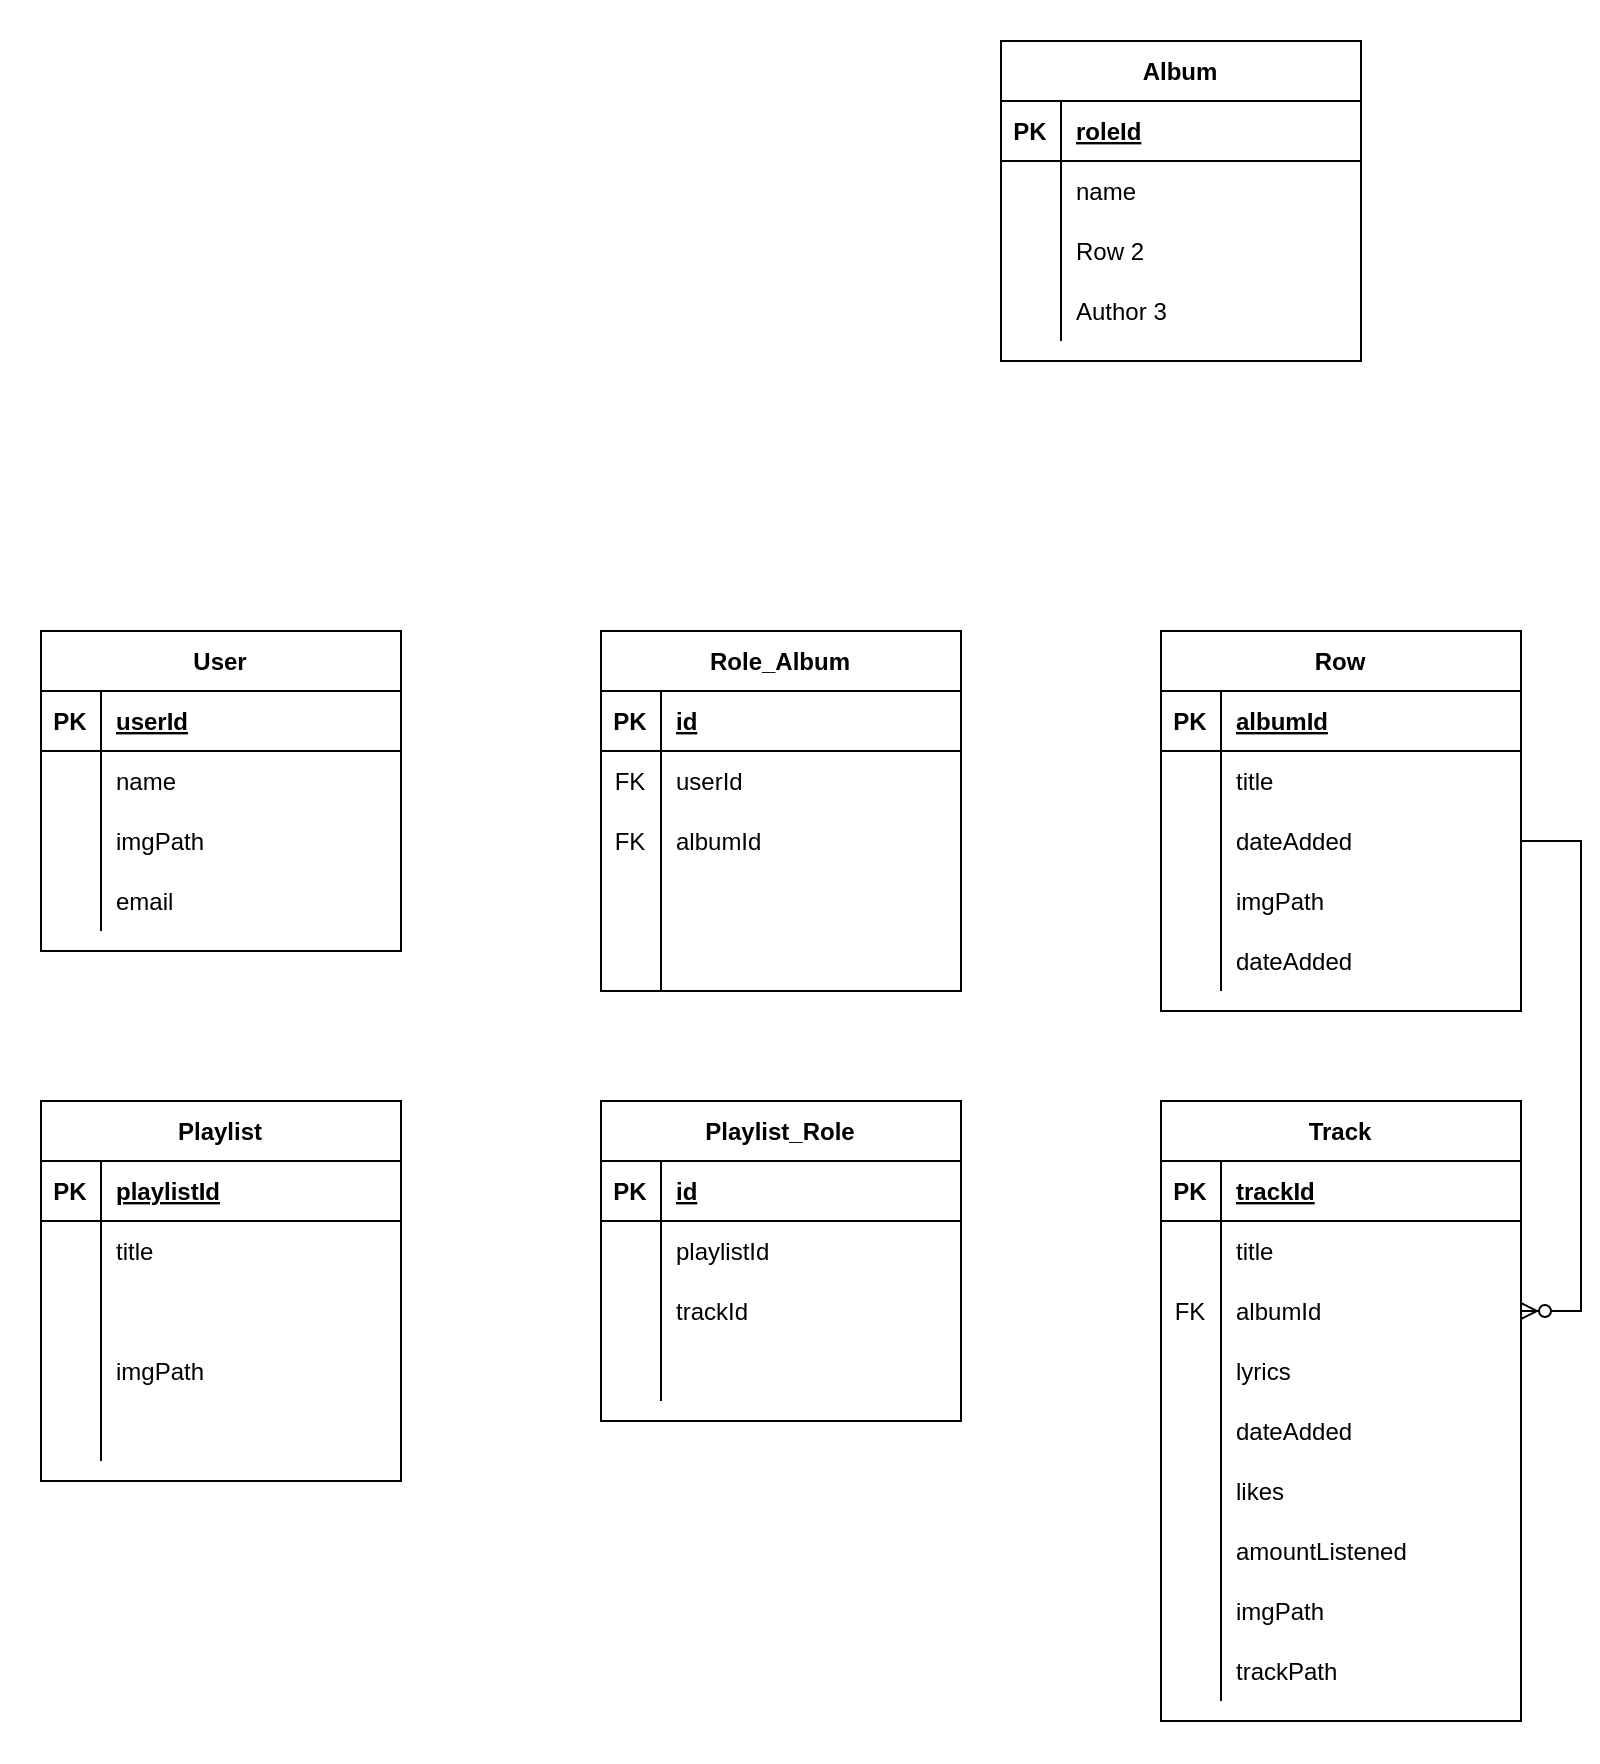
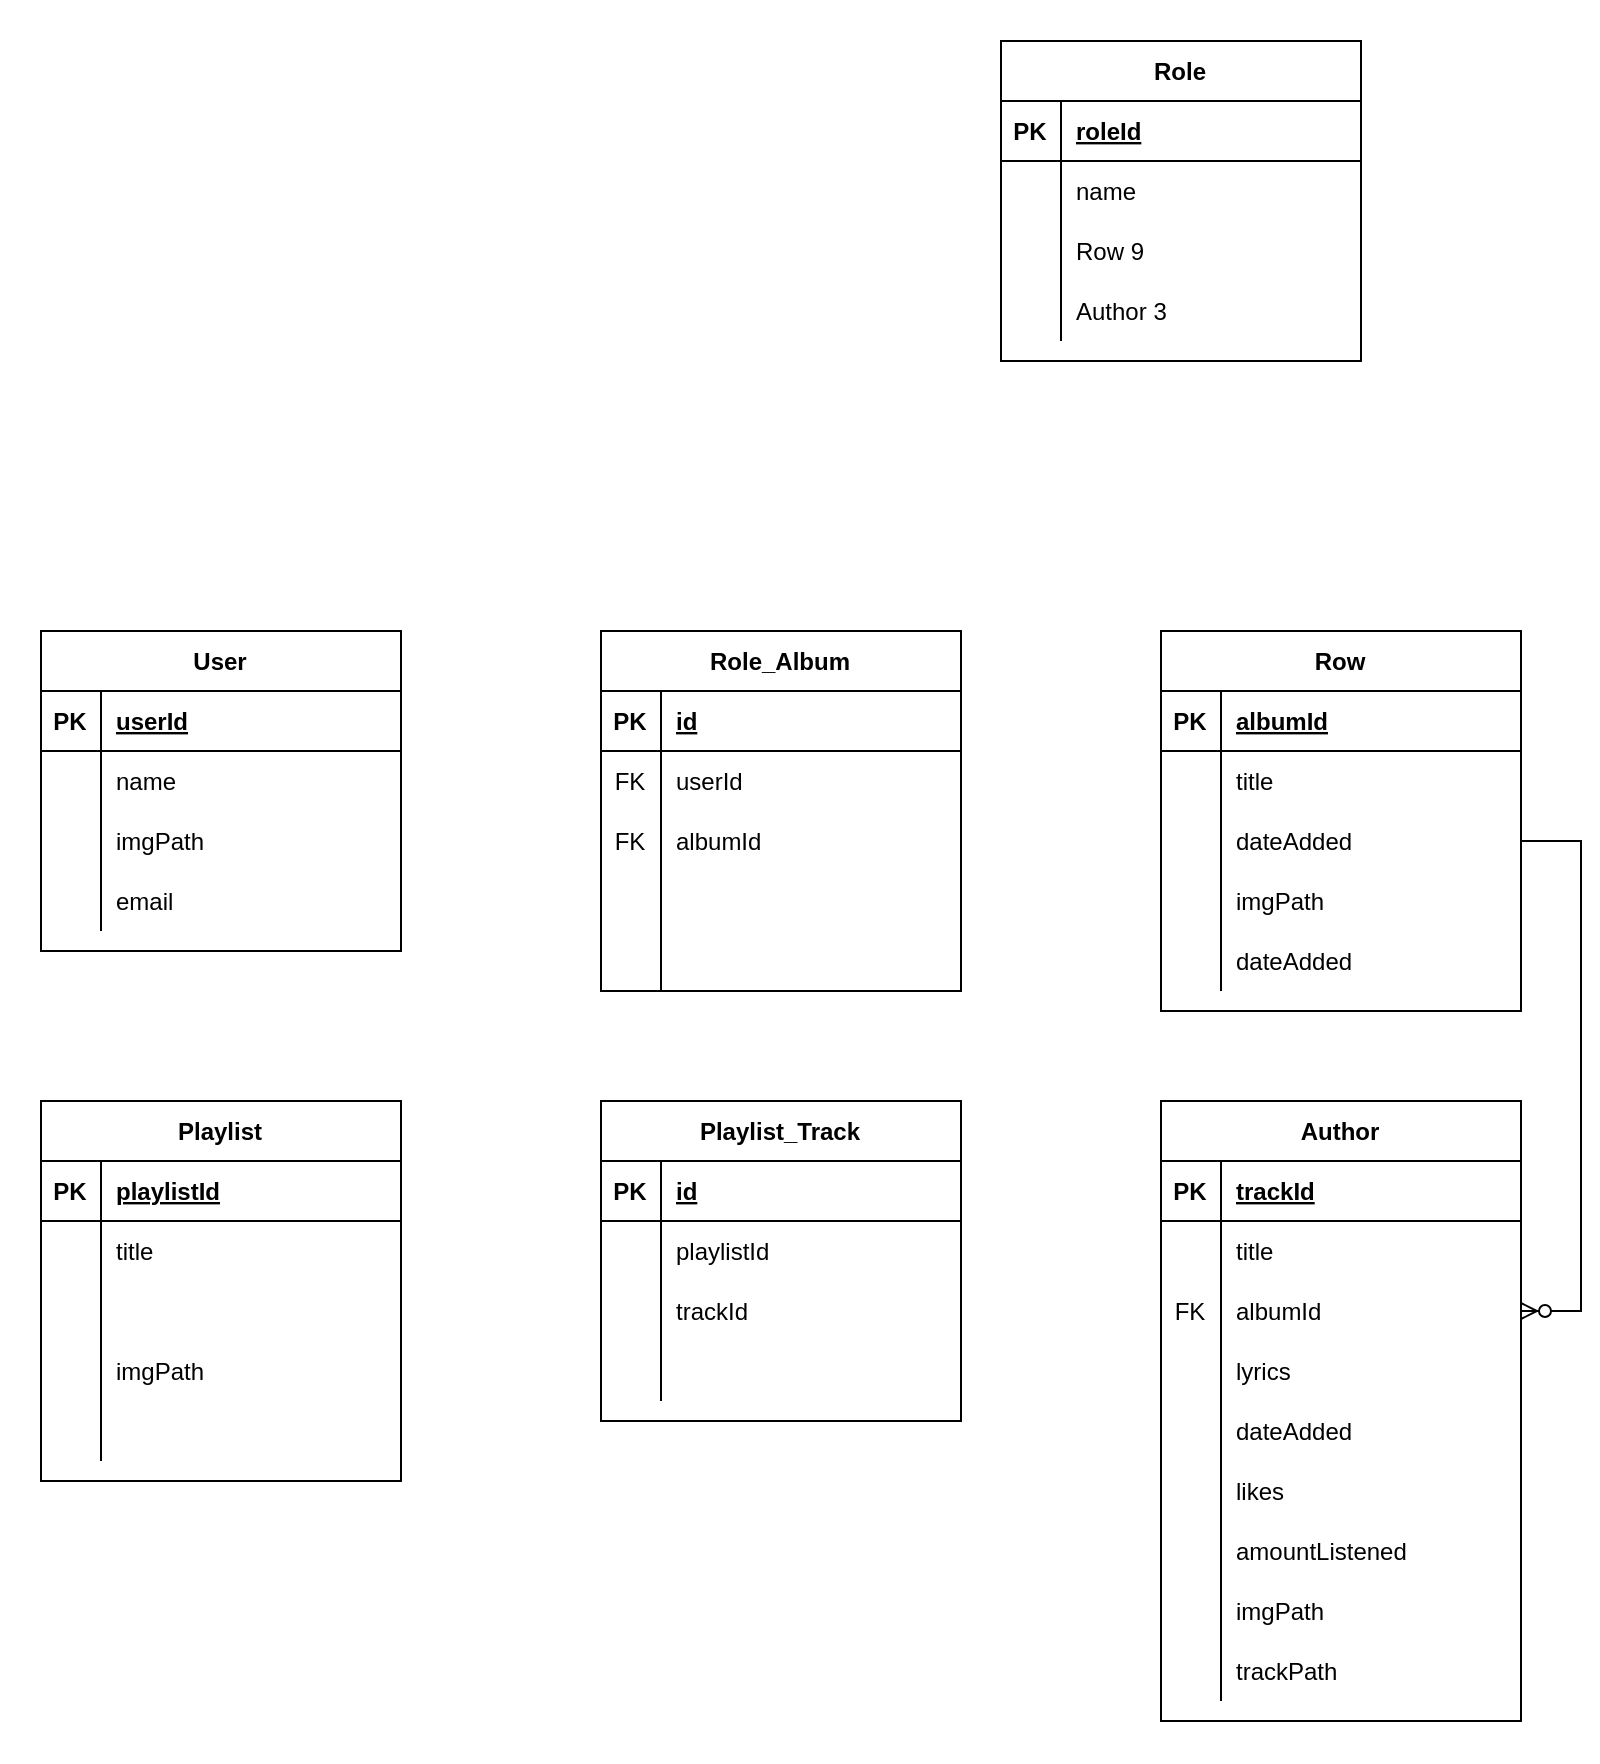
(1180, 72) -> (1180, 72)
(1106, 252) -> (1106, 252)
(780, 1132) -> (780, 1132)
(1340, 1132) -> (1340, 1132)
